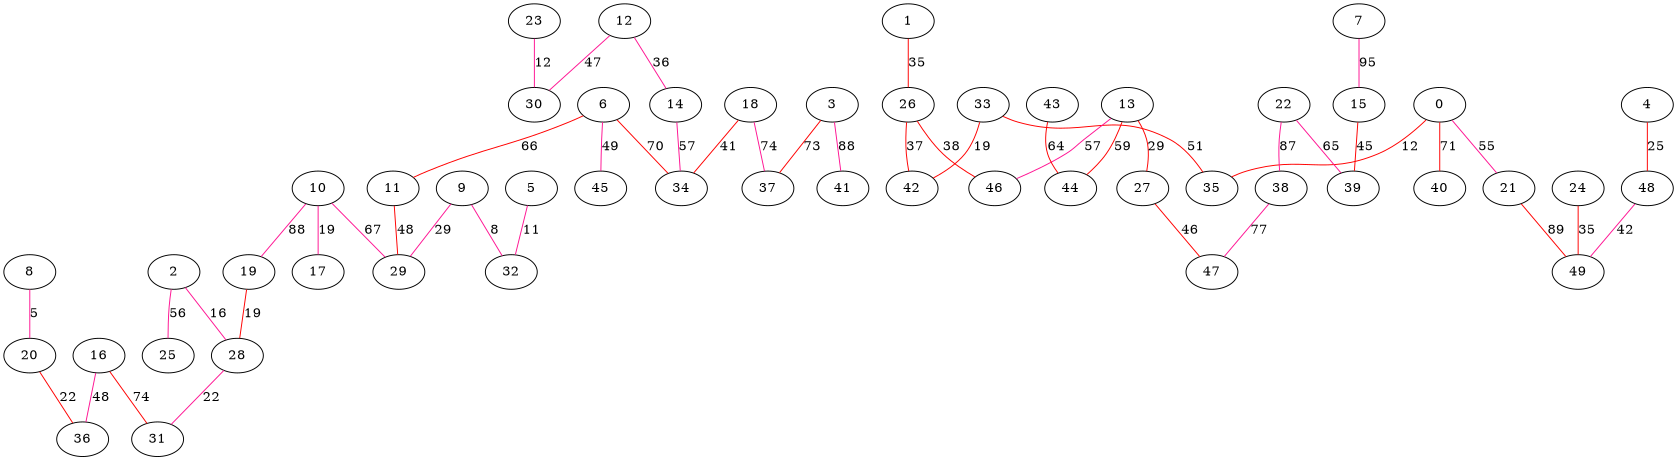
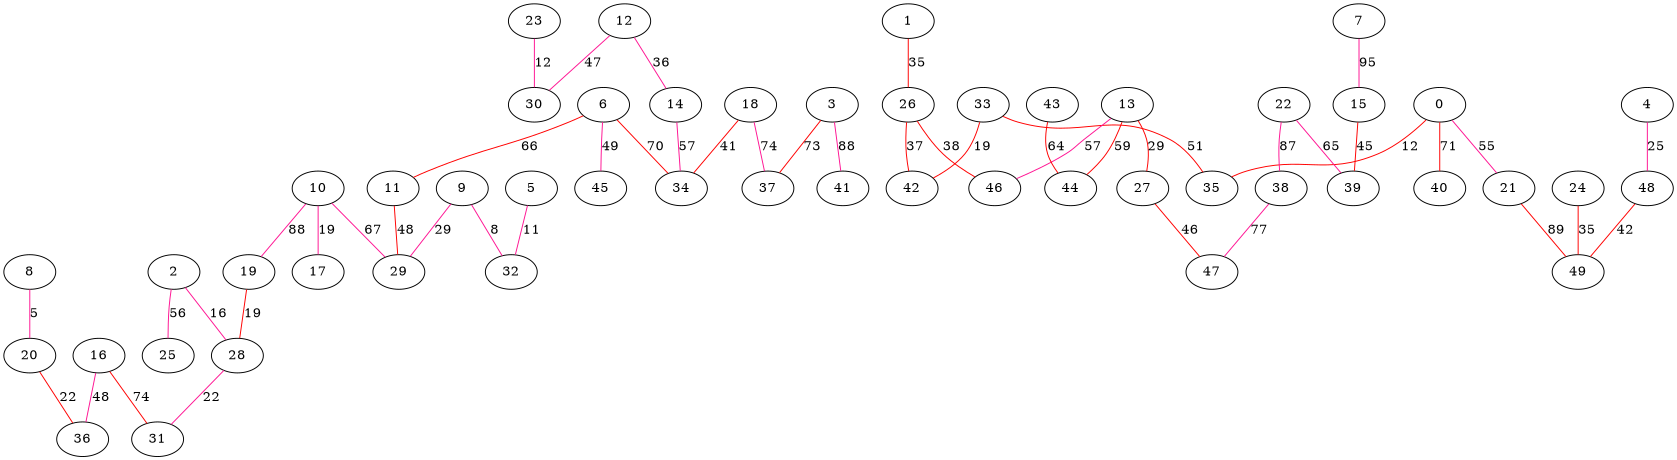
(1647, 147) -> (1647, 147)
(1613, 230) -> (1613, 230)
